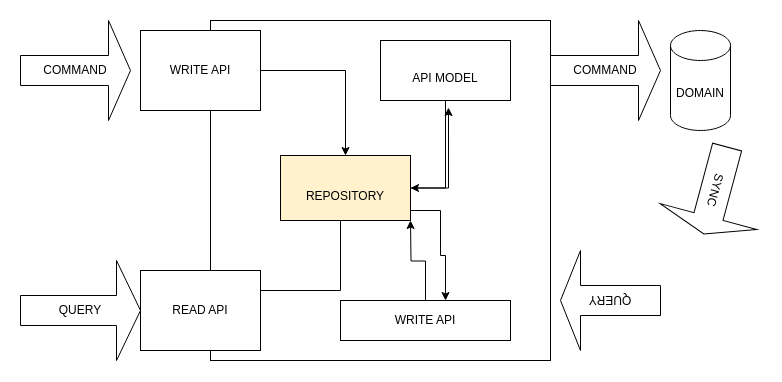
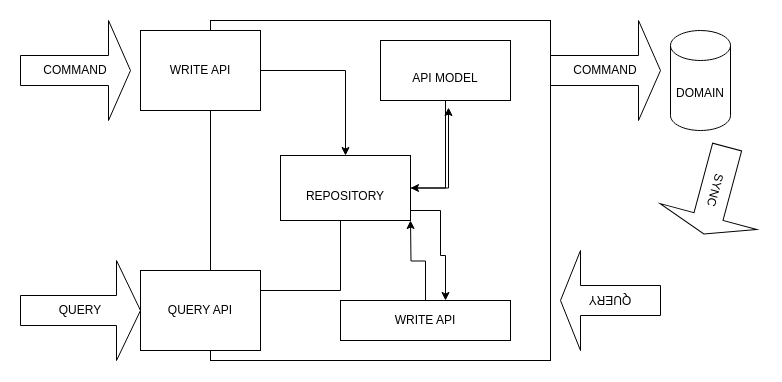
(346, 188) -> (346, 188)
(201, 311) -> (201, 311)
